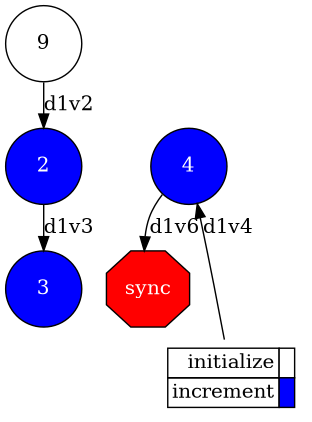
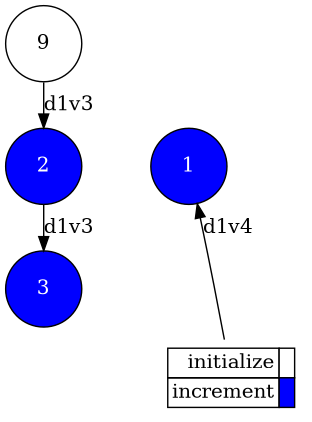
(69, 105) -> (69, 105)
(189, 166) -> (189, 166)
(148, 289) -> none
